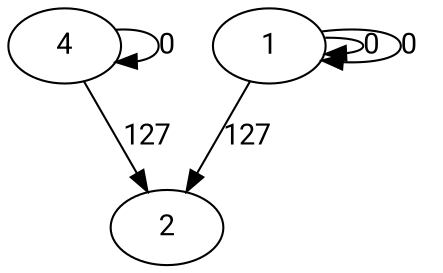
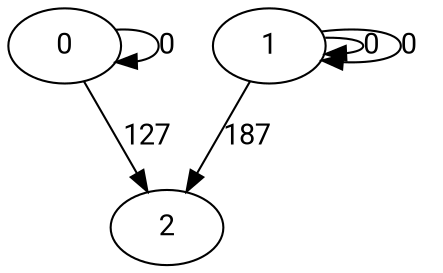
(65, 46) -> (65, 46)
(247, 137) -> (247, 137)
